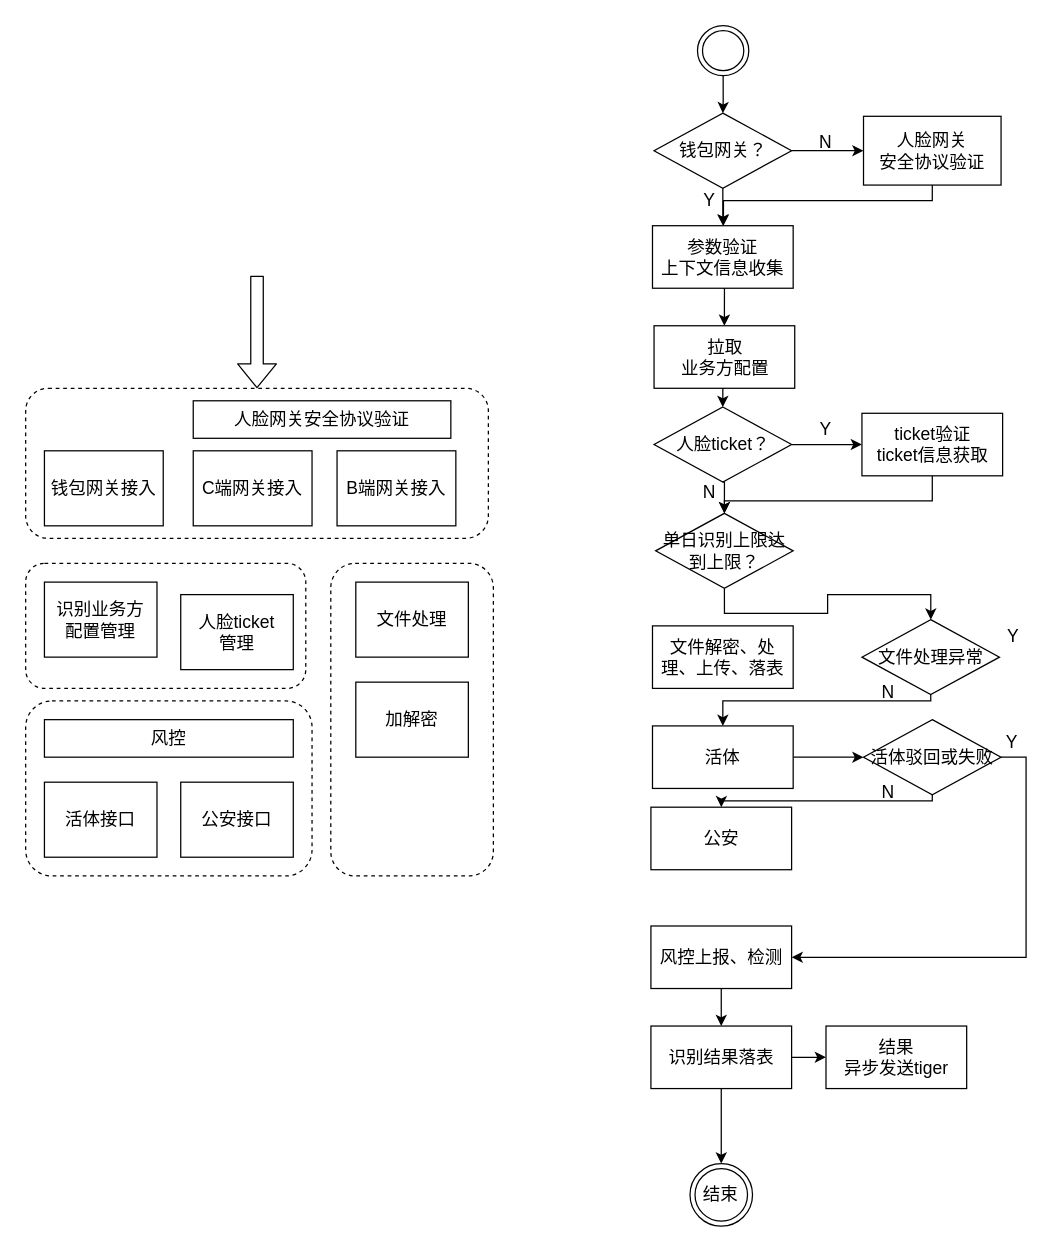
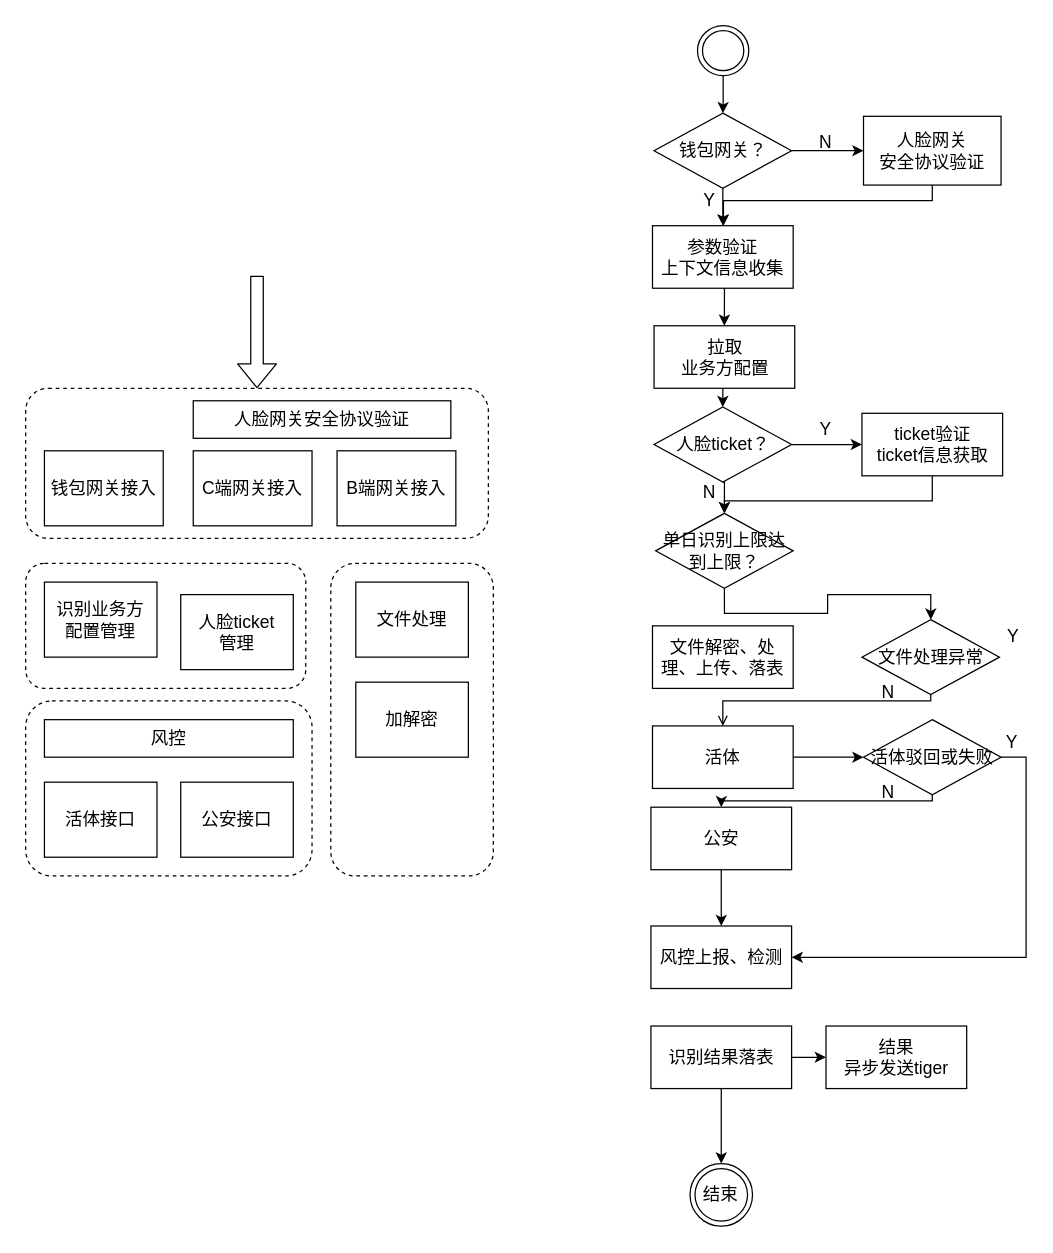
(723, 716) -> (723, 718)
none -> (721, 894)
(721, 1002) -> none
